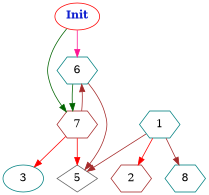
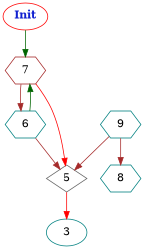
(77, 40) -> none
(160, 124) -> (121, 124)
(53, 149) -> (67, 202)
(131, 178) -> none
